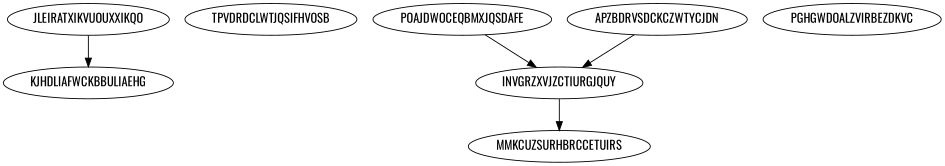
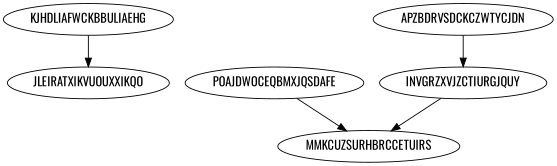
(271, 19) -> none
(852, 19) -> none
(88, 47) -> (88, 47)
(507, 49) -> (318, 112)
